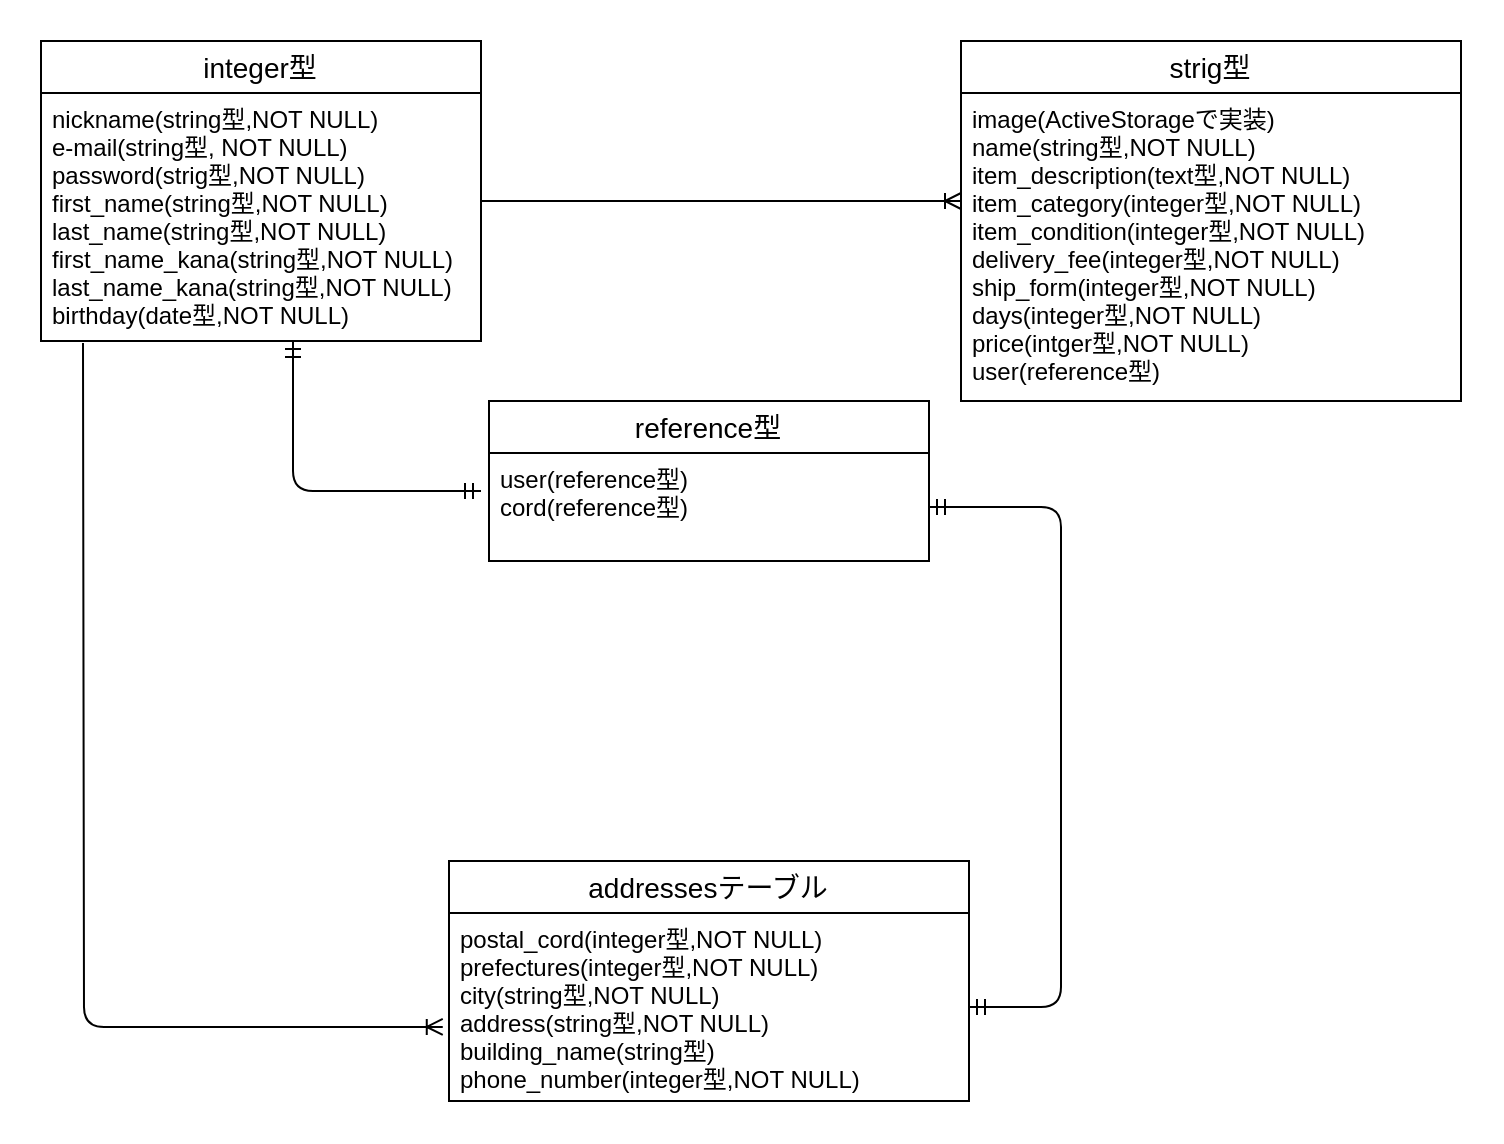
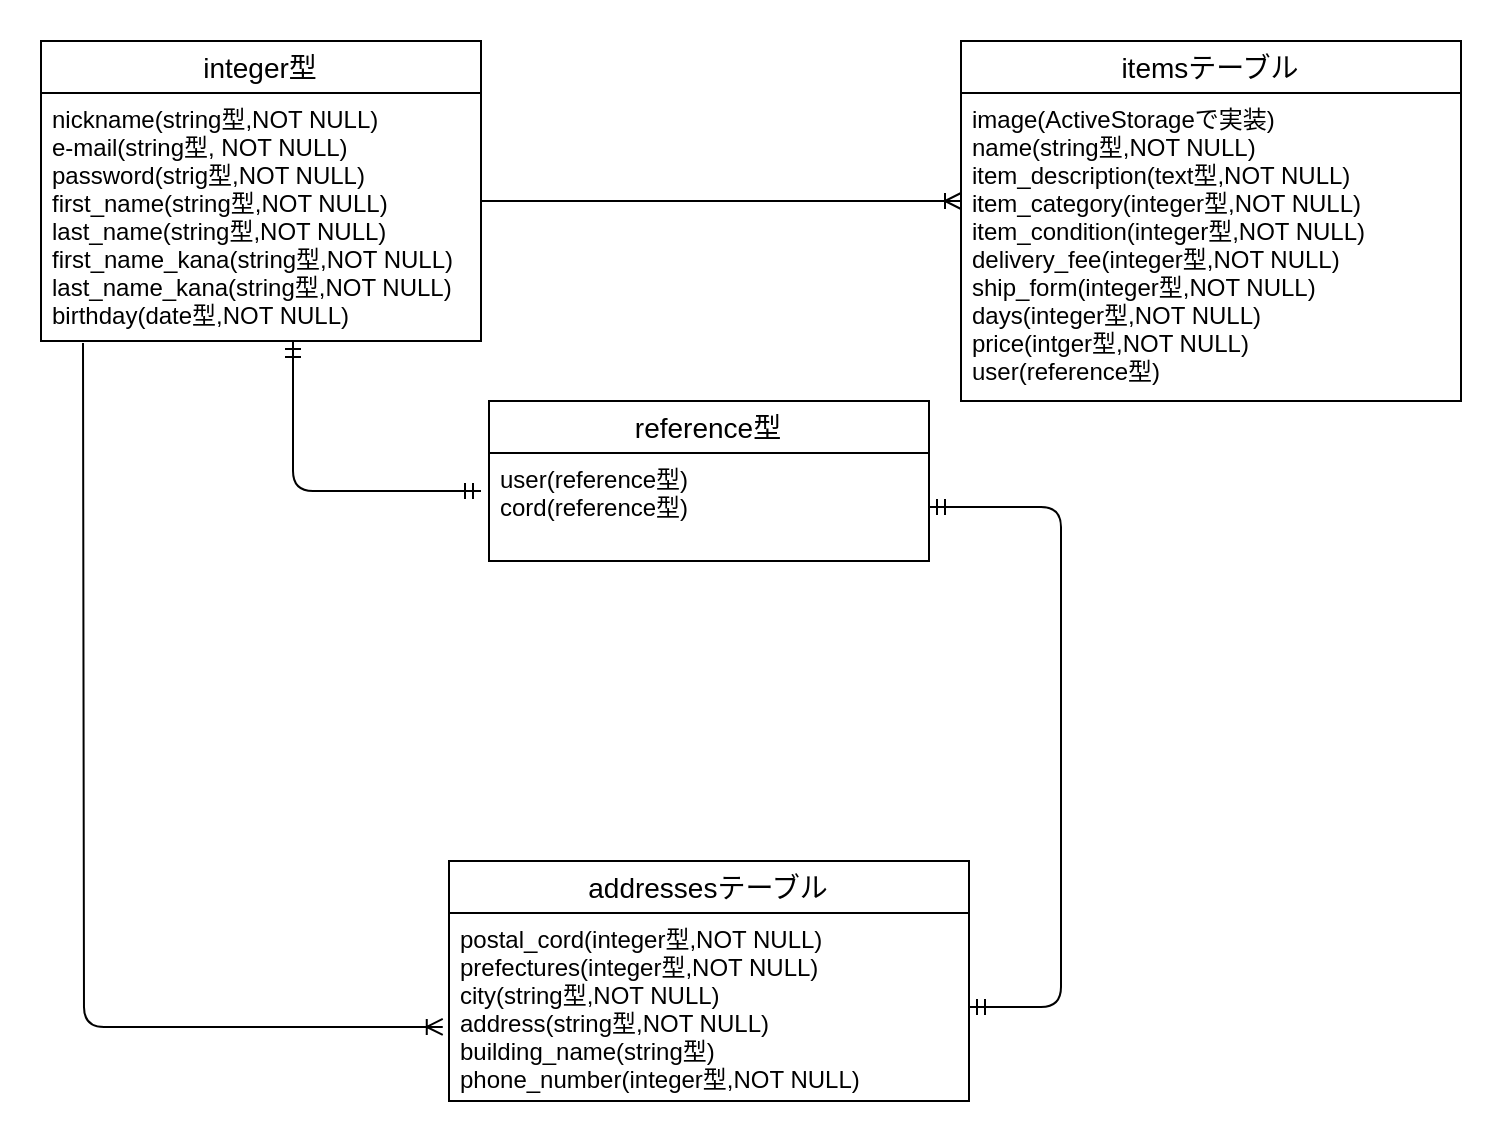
(1210, 69) -> (1210, 69)
